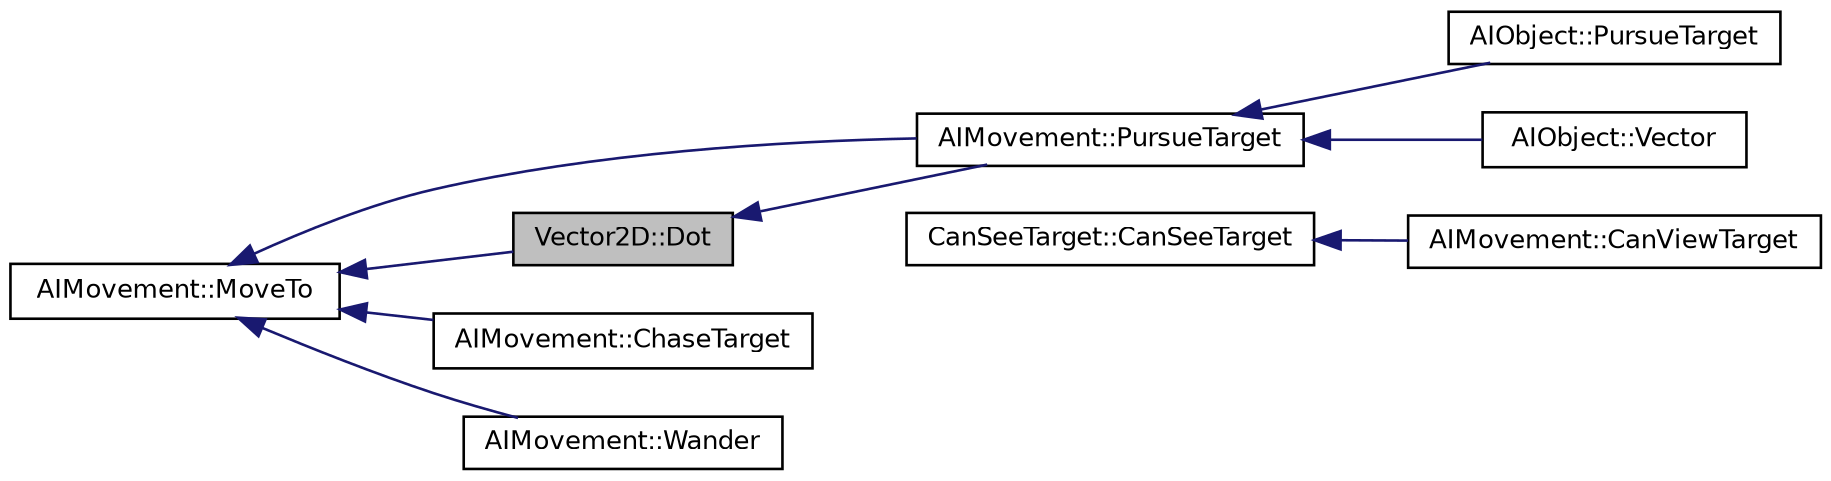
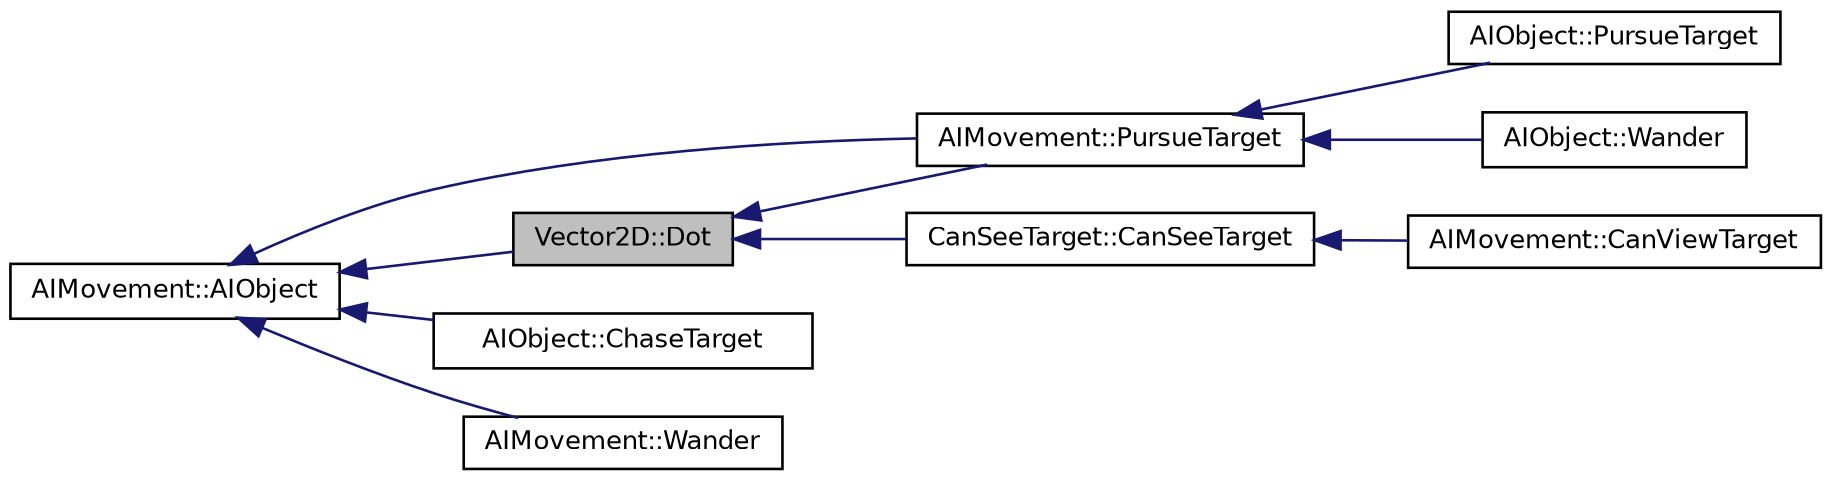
(1615, 140) -> (1615, 140)
none -> (833, 239)
(175, 291) -> (175, 291)
(623, 341) -> (623, 341)
